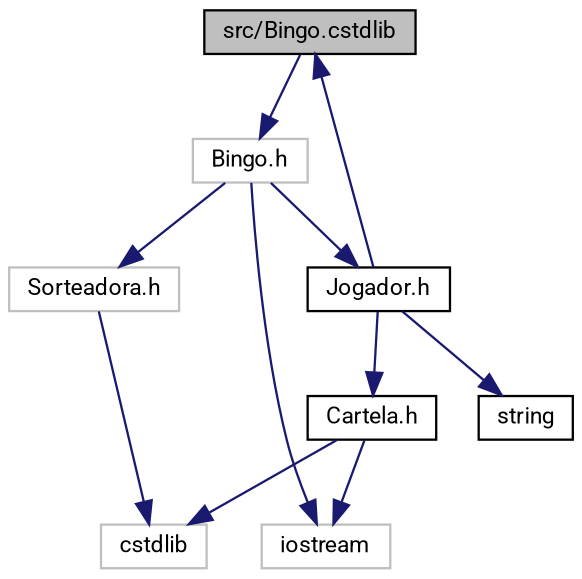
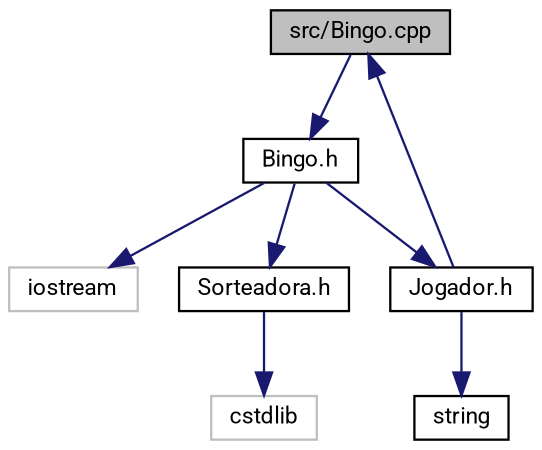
(310, 32) -> (360, 32)
(250, 161) -> (301, 161)
(94, 289) -> (264, 289)
(372, 418) -> none
